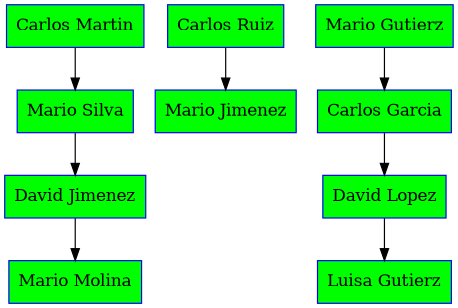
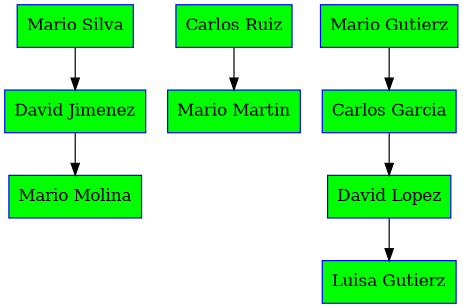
(75, 26) -> none
(226, 111) -> (234, 111)
